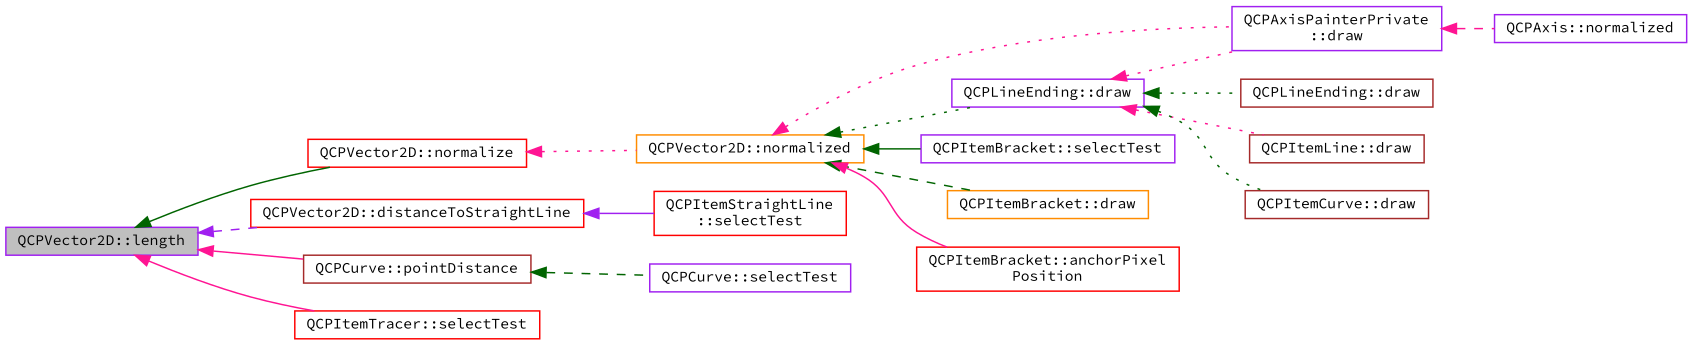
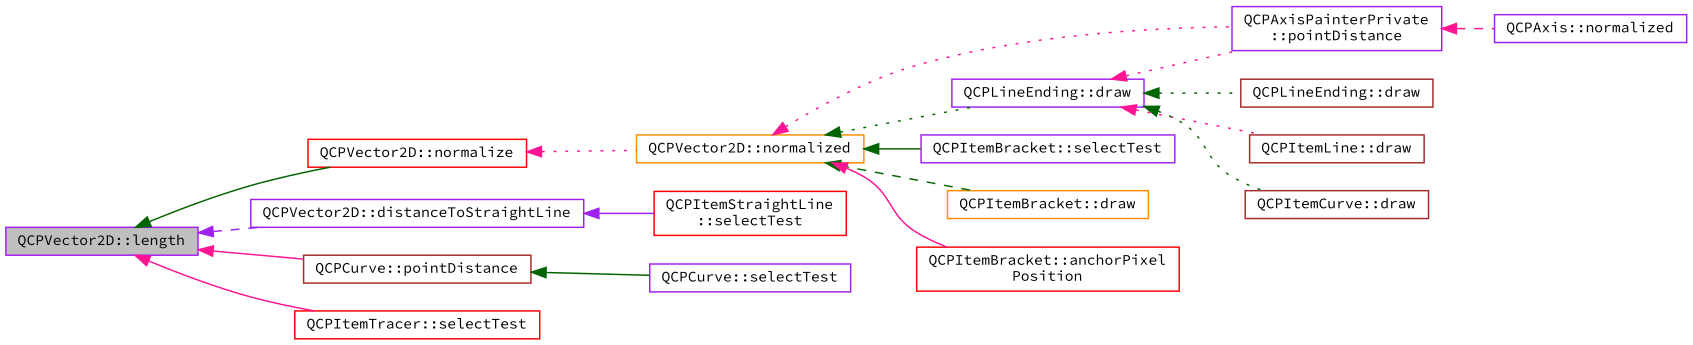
(1337, 29) -> (1337, 29)
(417, 213) -> (417, 213)
(598, 274) -> (598, 274)
